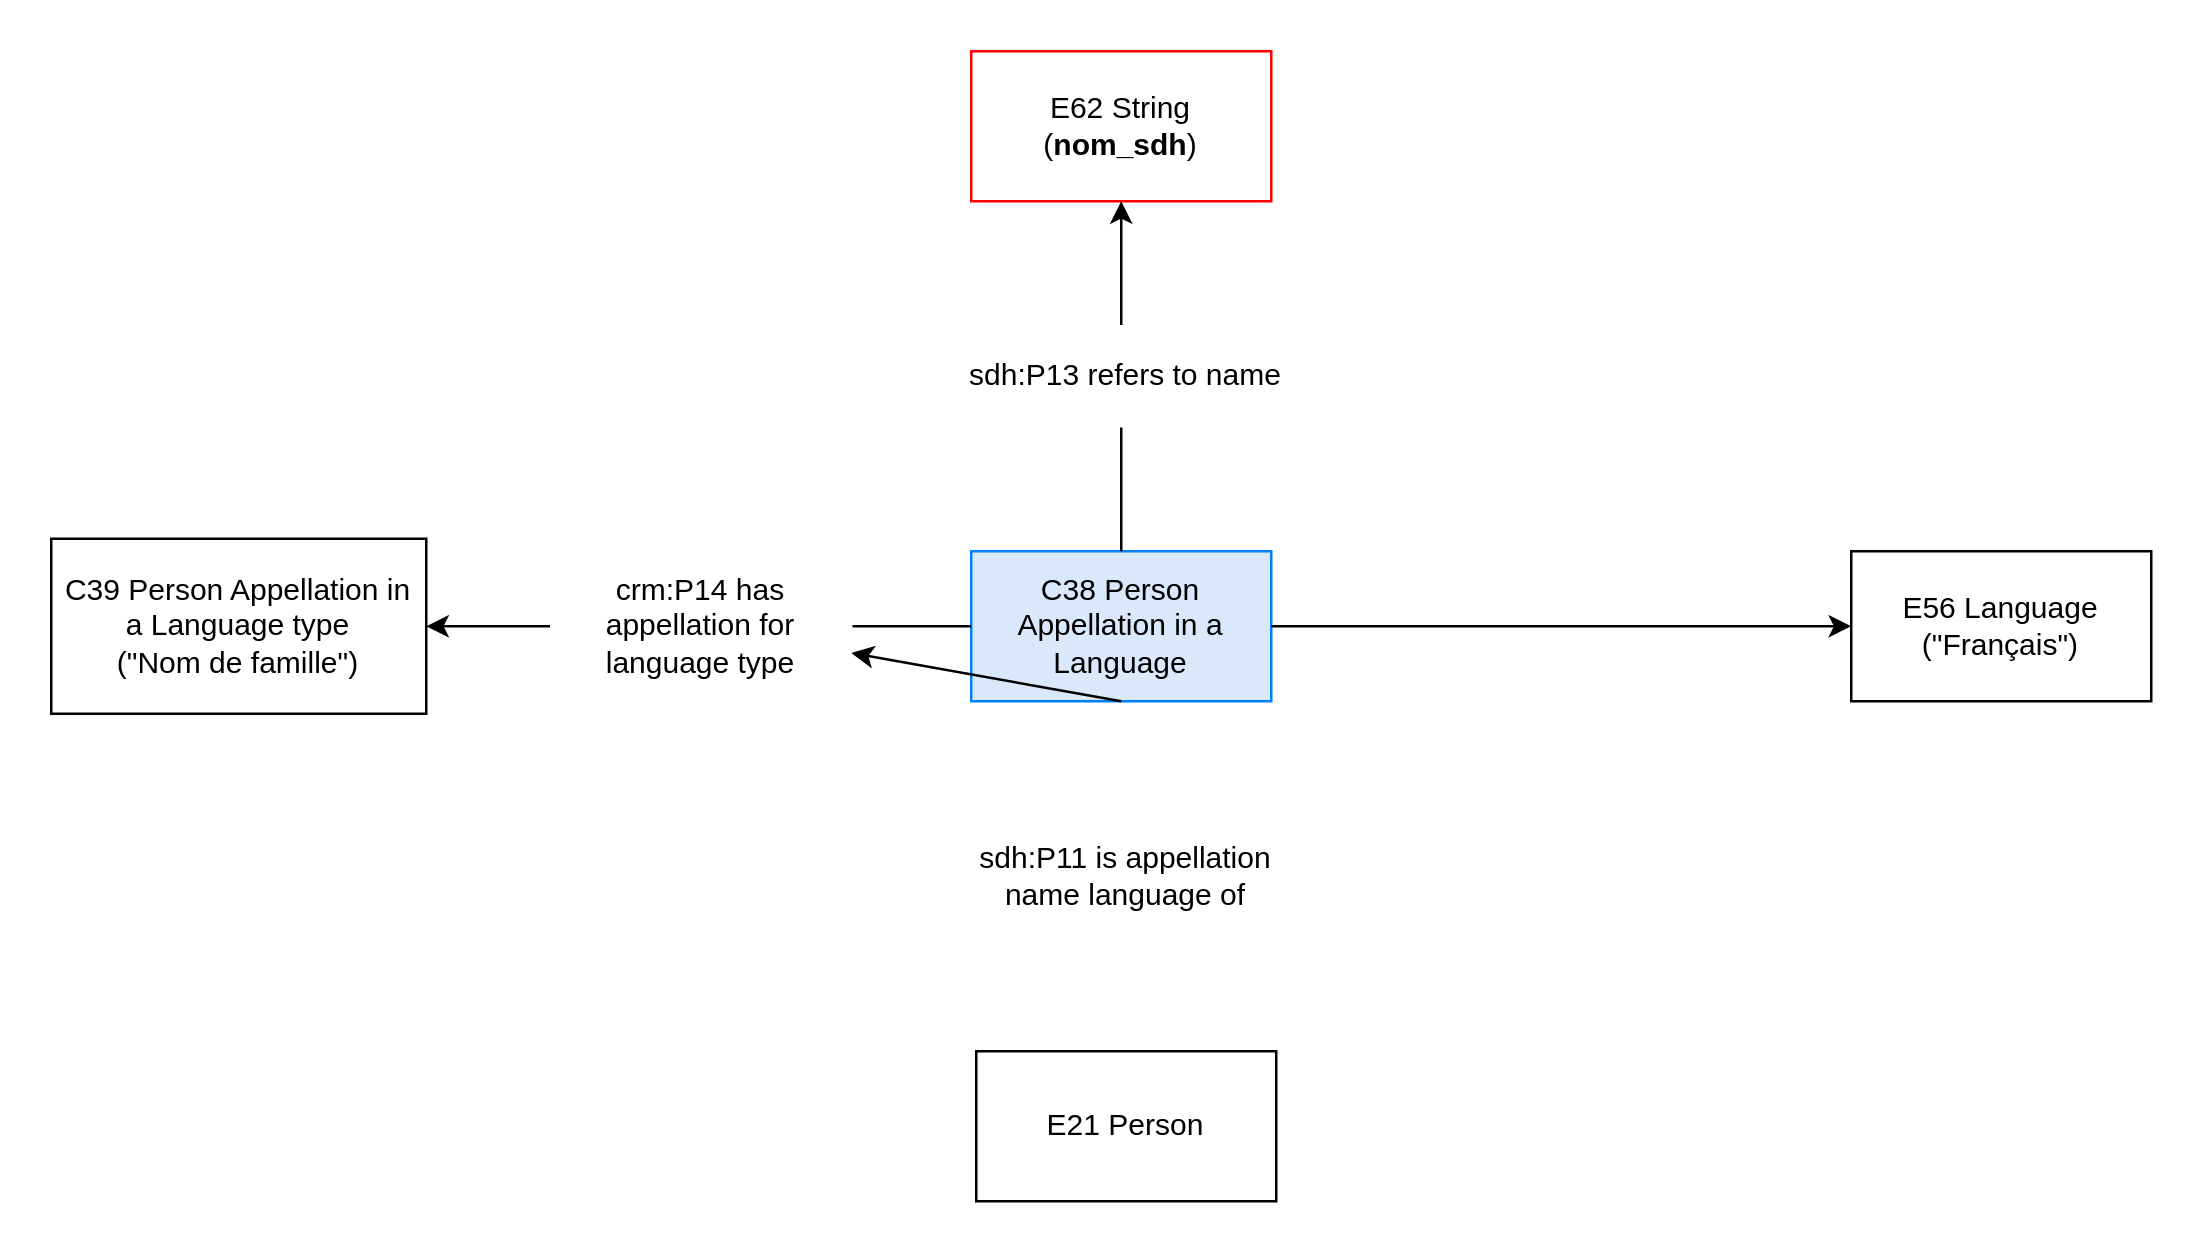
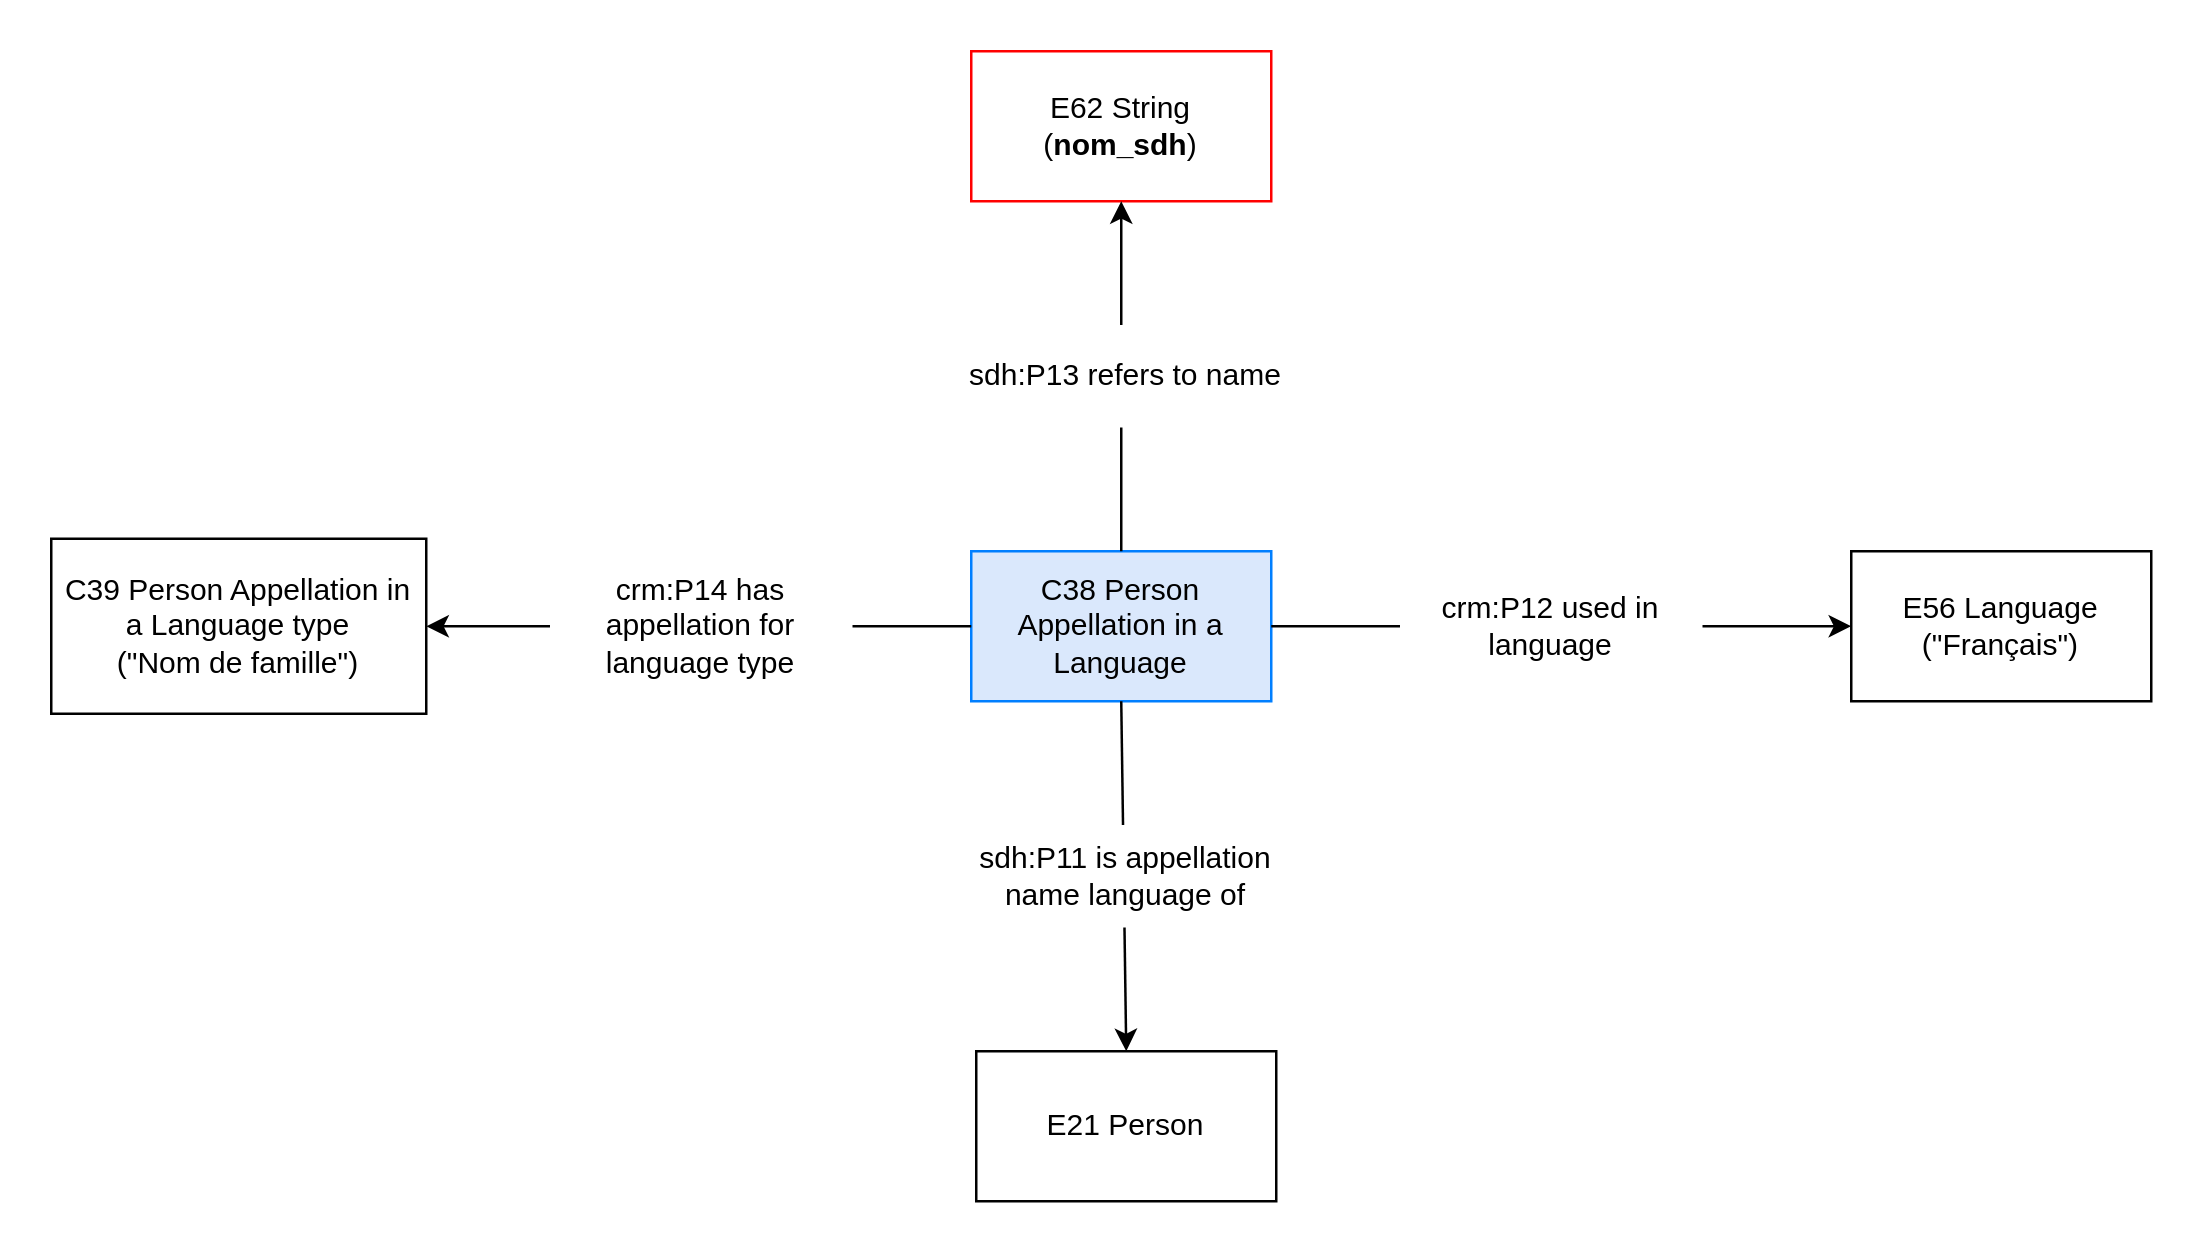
none -> (1551, 626)
(994, 679) -> (1122, 763)
